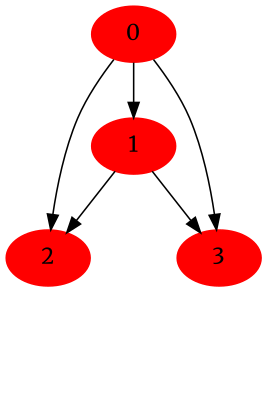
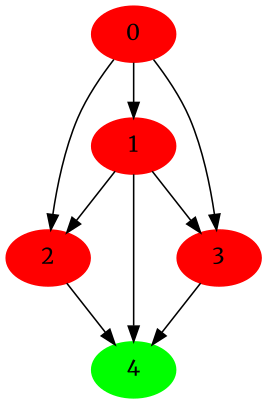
none -> (134, 370)
